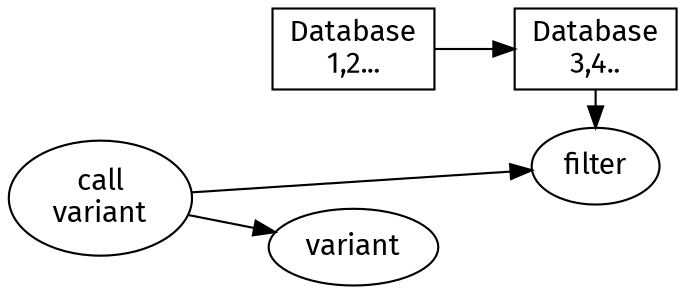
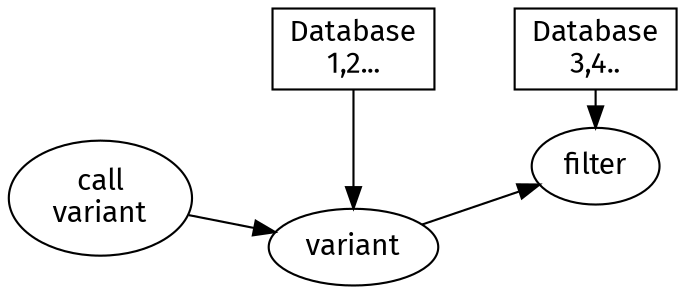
(464, 49) -> (353, 138)
(351, 182) -> (470, 208)
